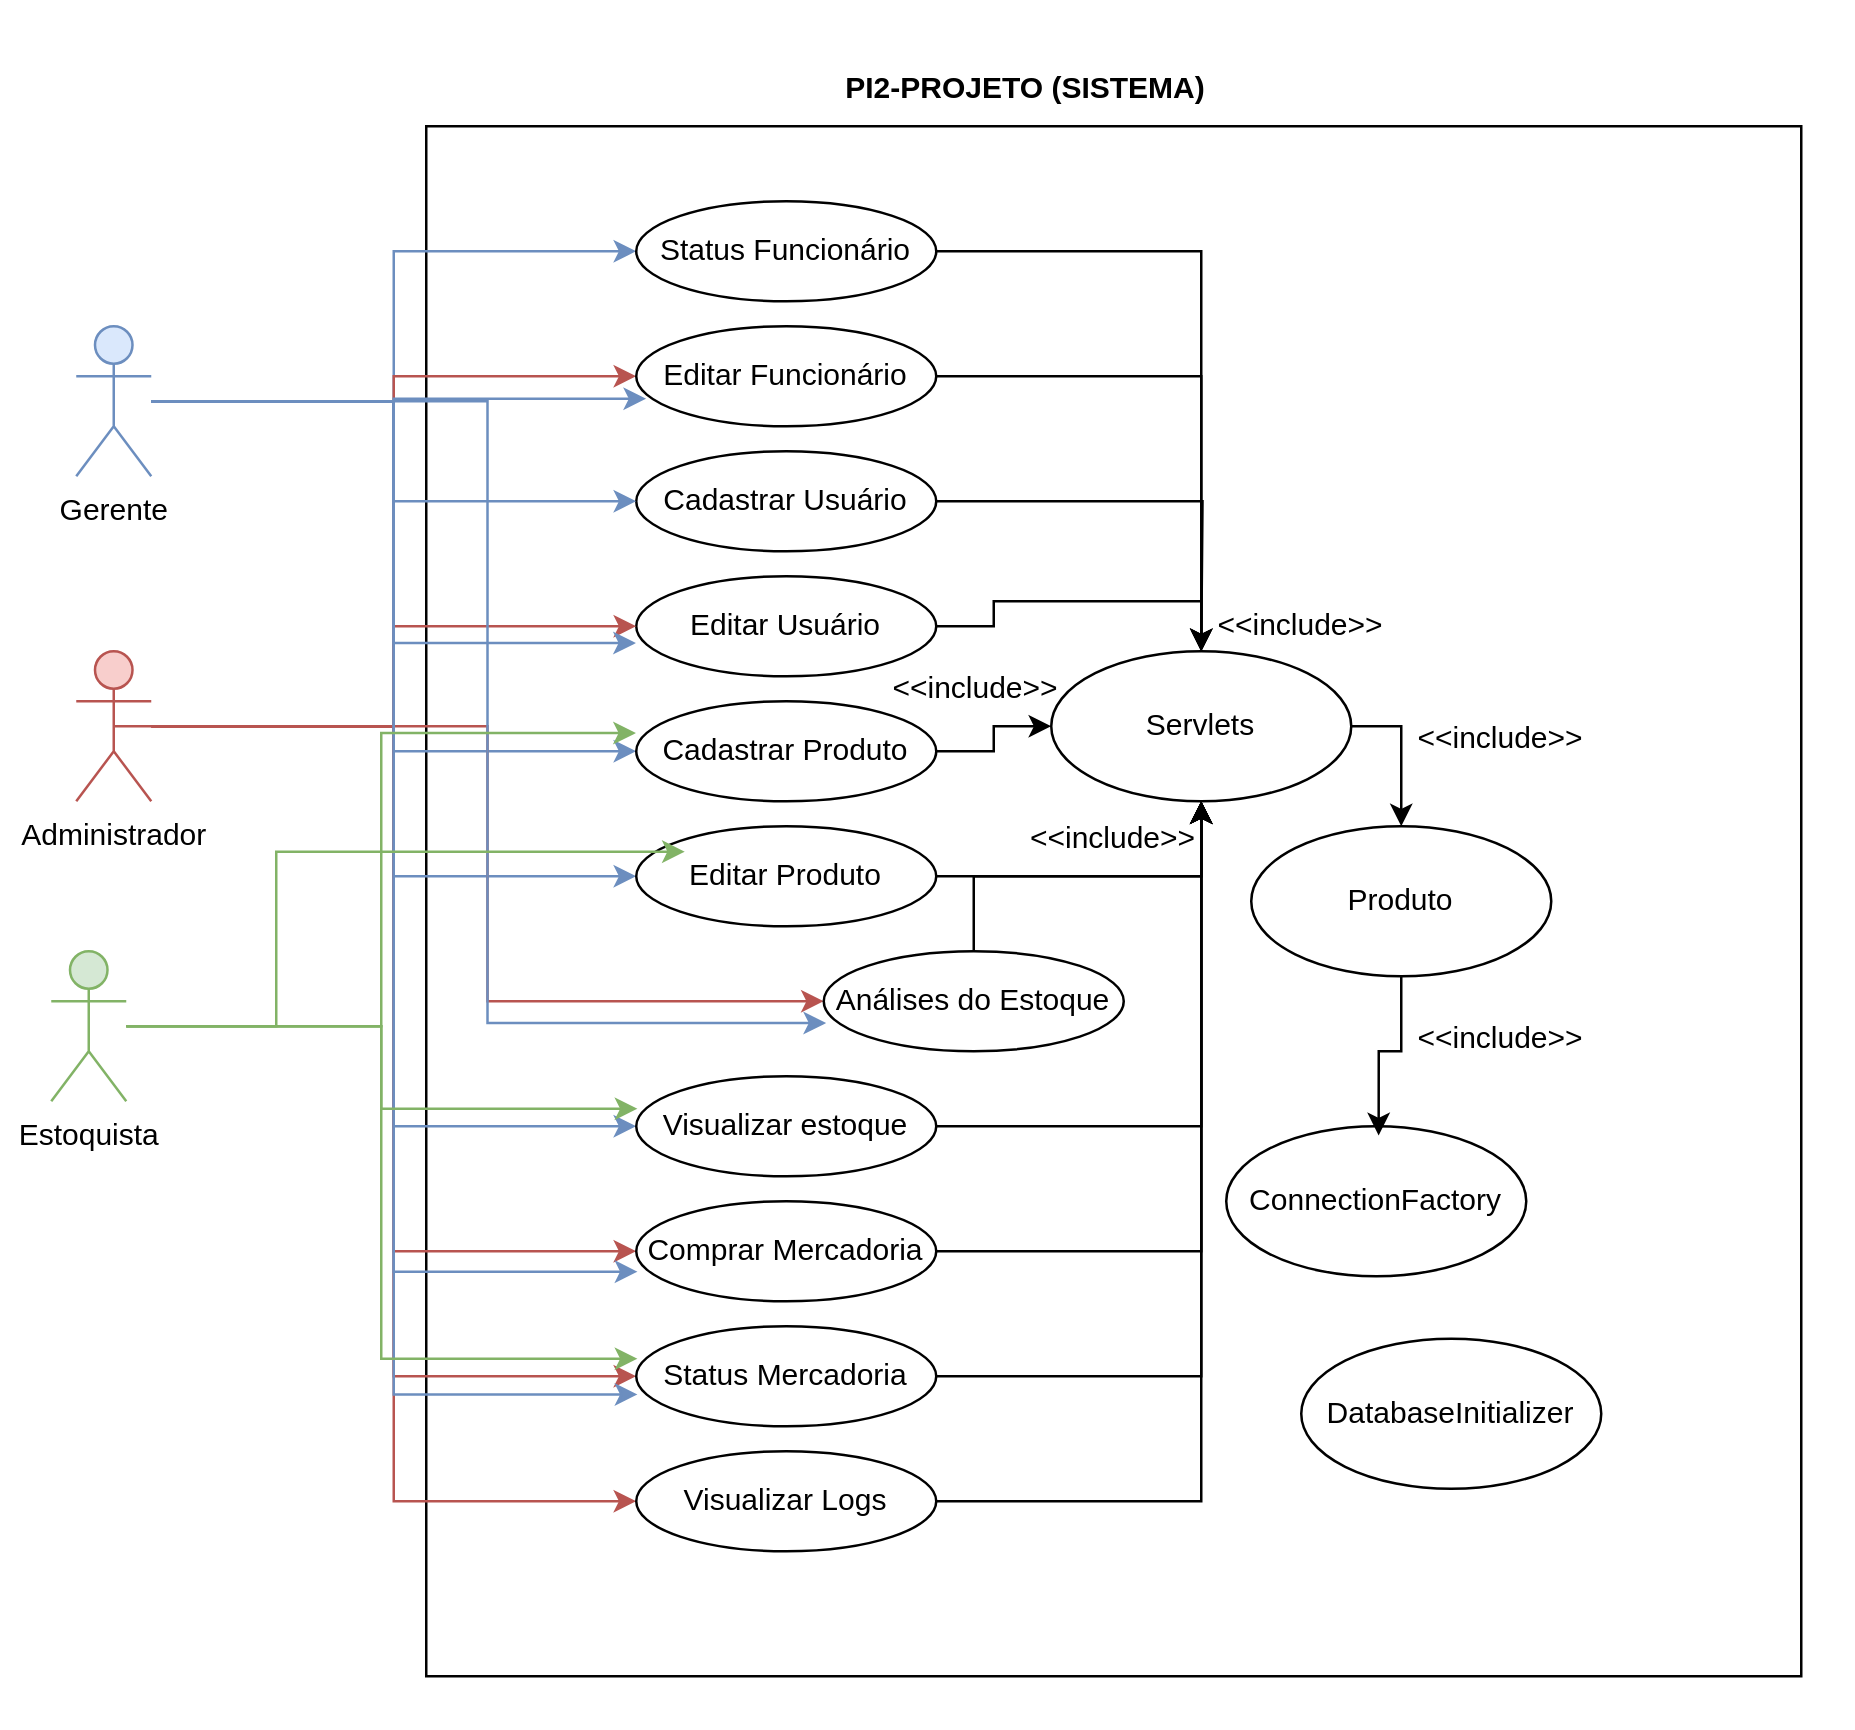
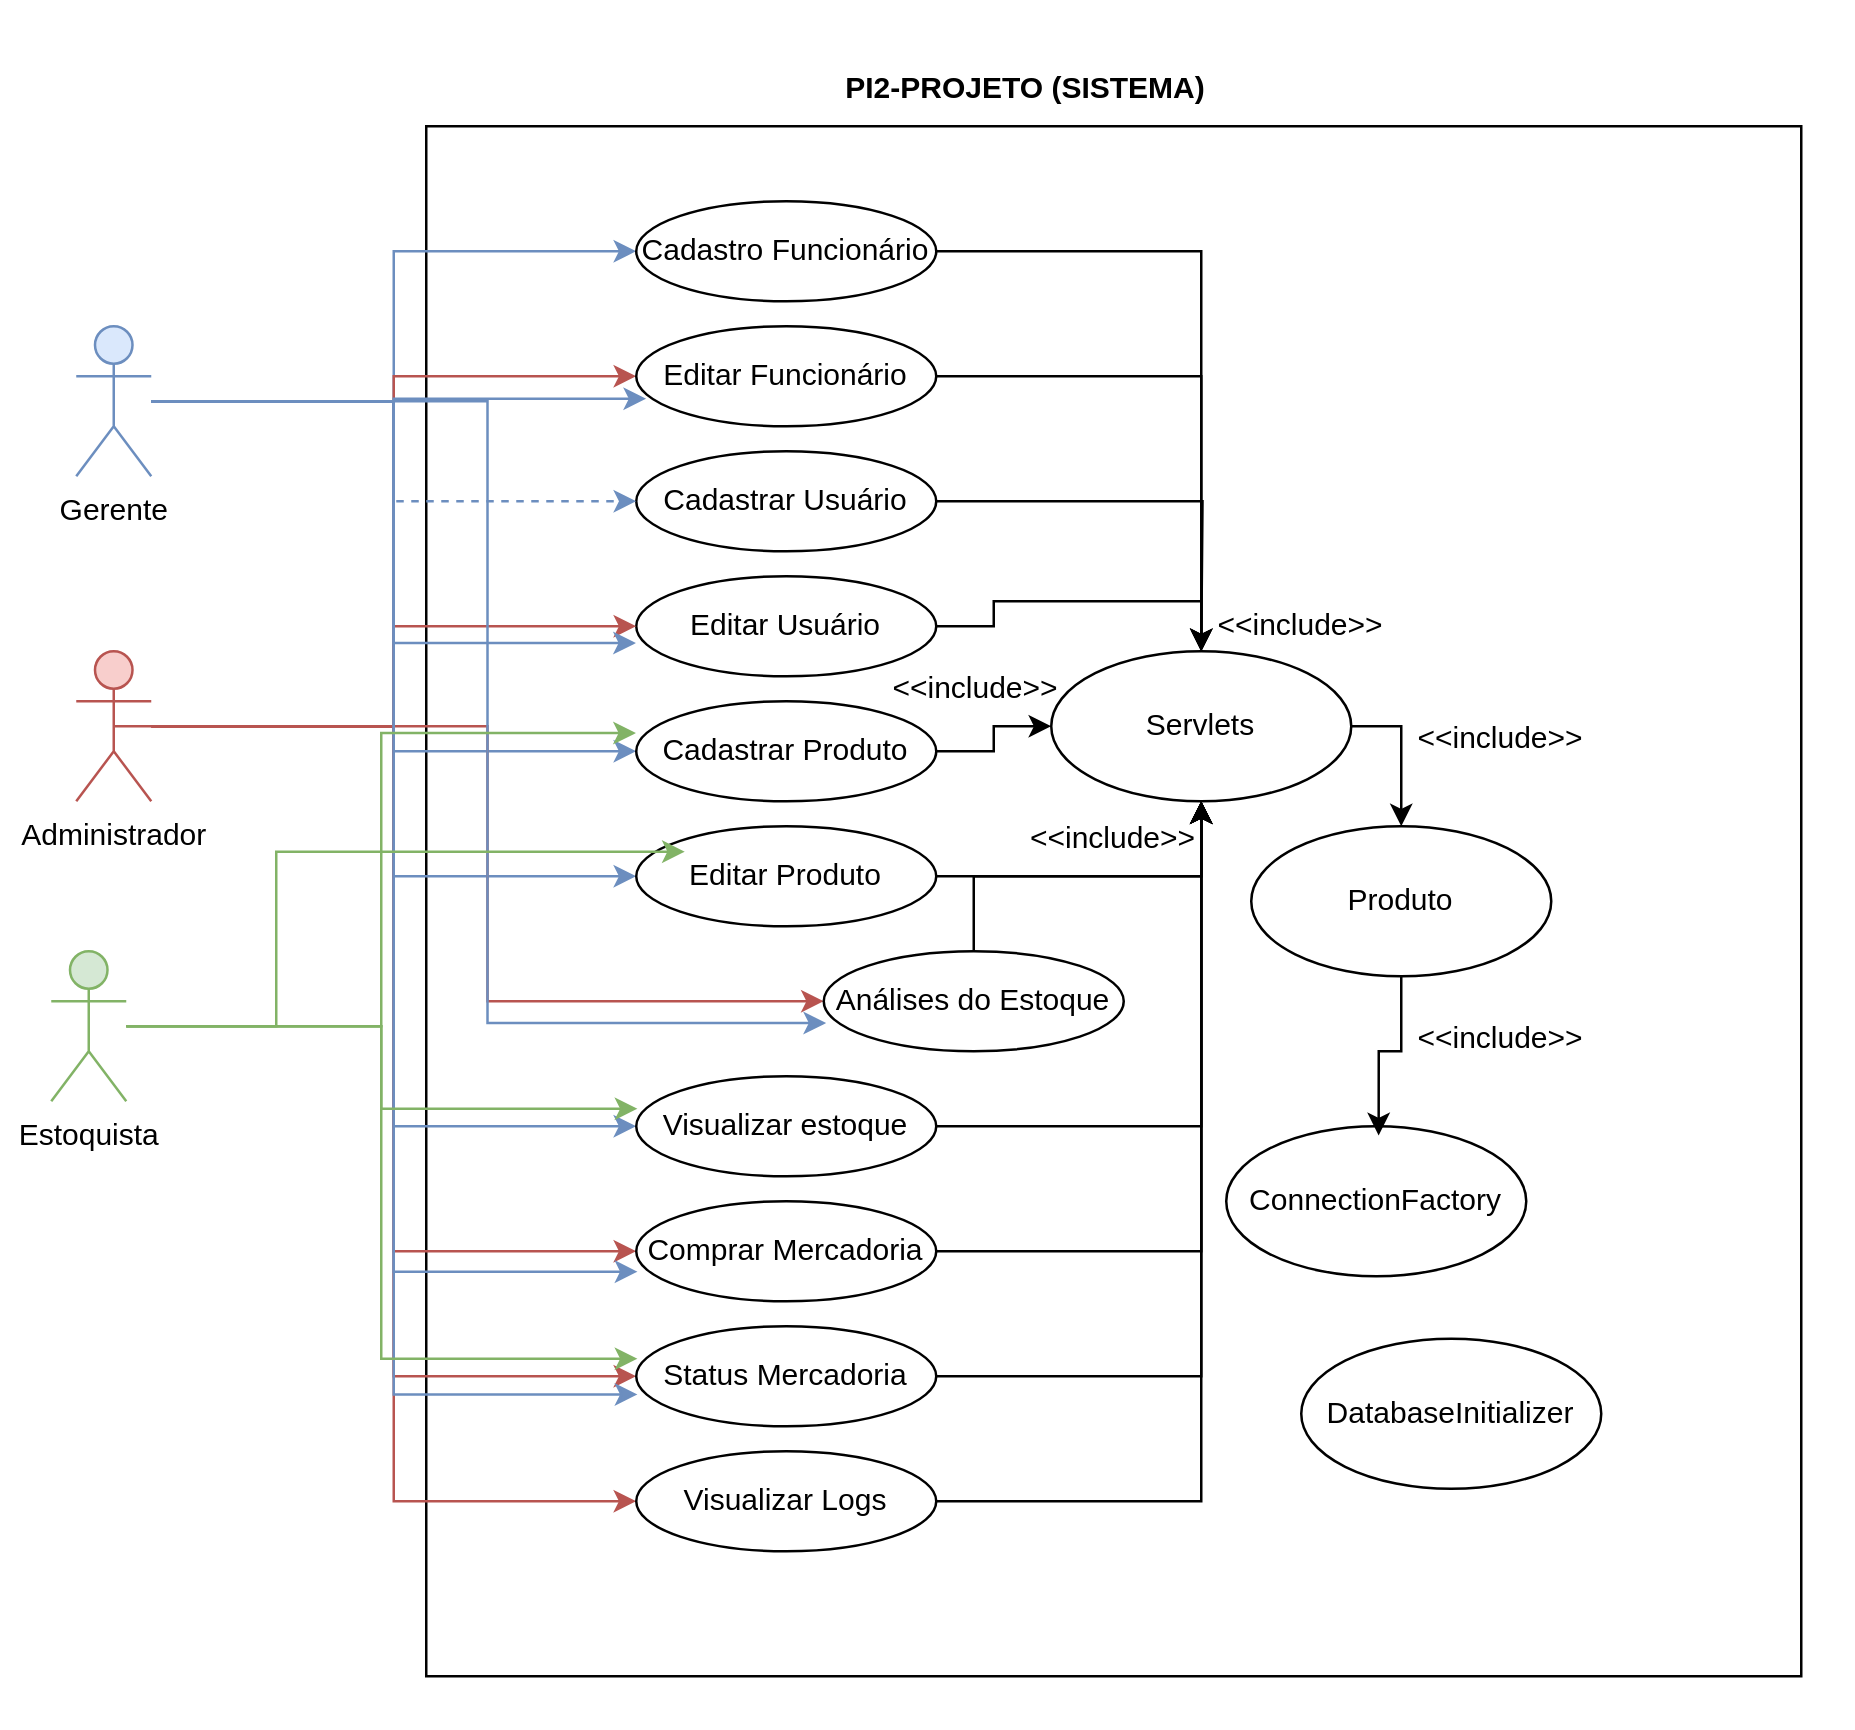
(786, 251) -> (786, 251)
(556, 501) -> (556, 501)
